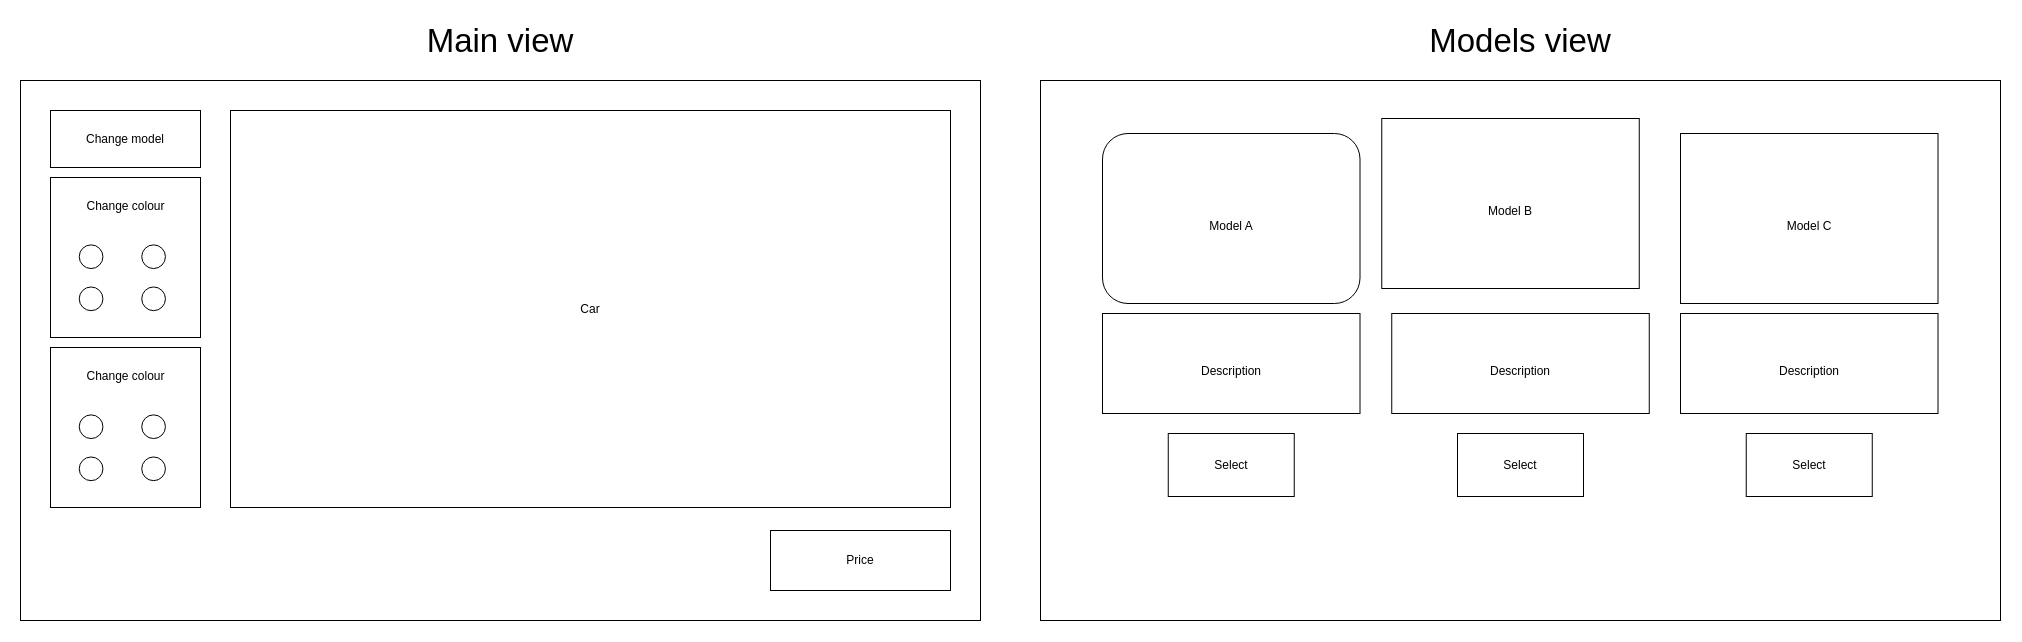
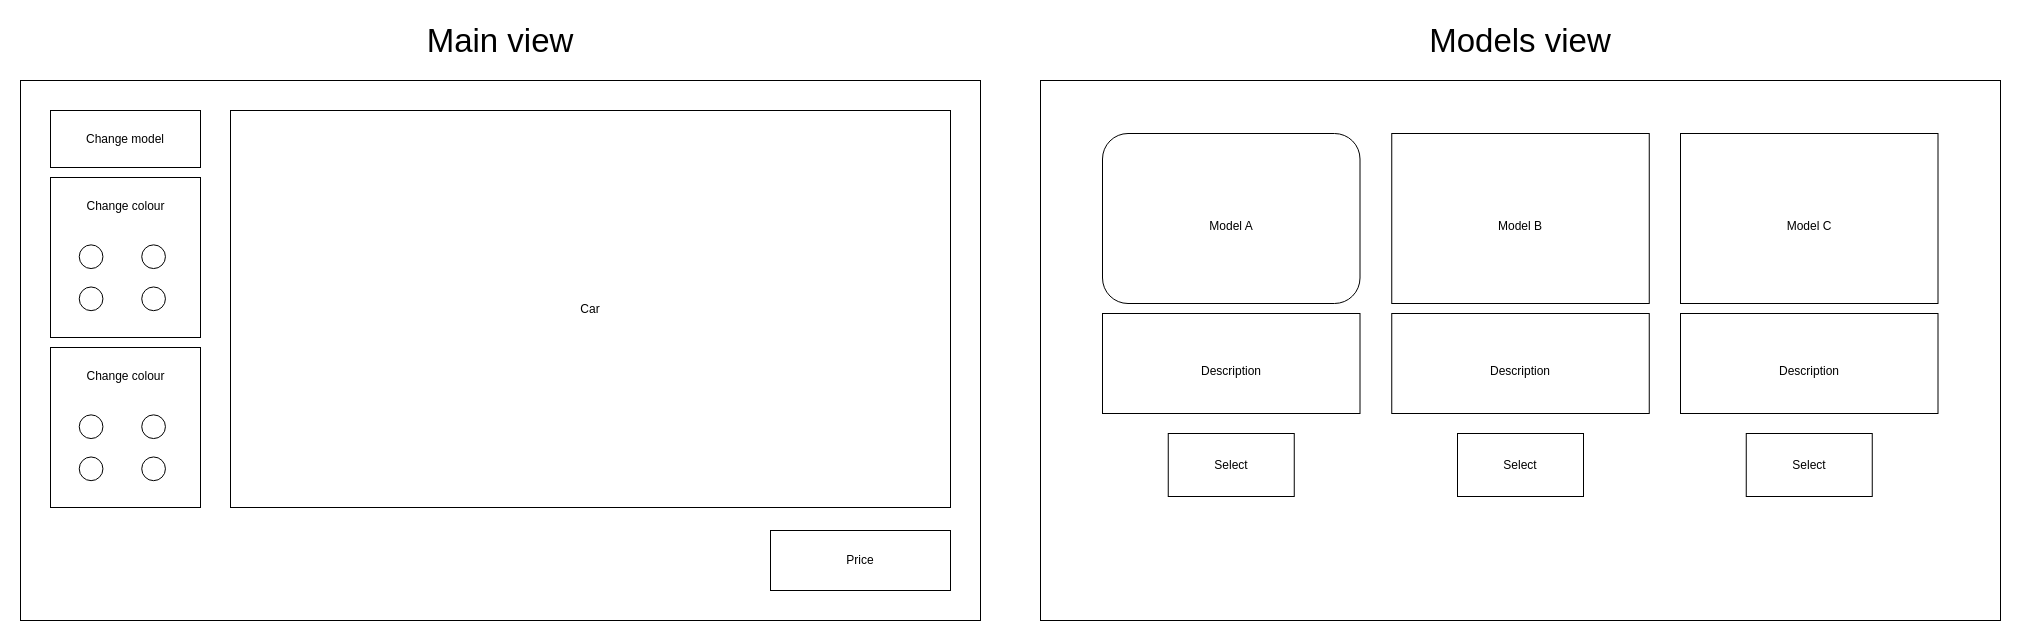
(1511, 204) -> (1521, 219)
